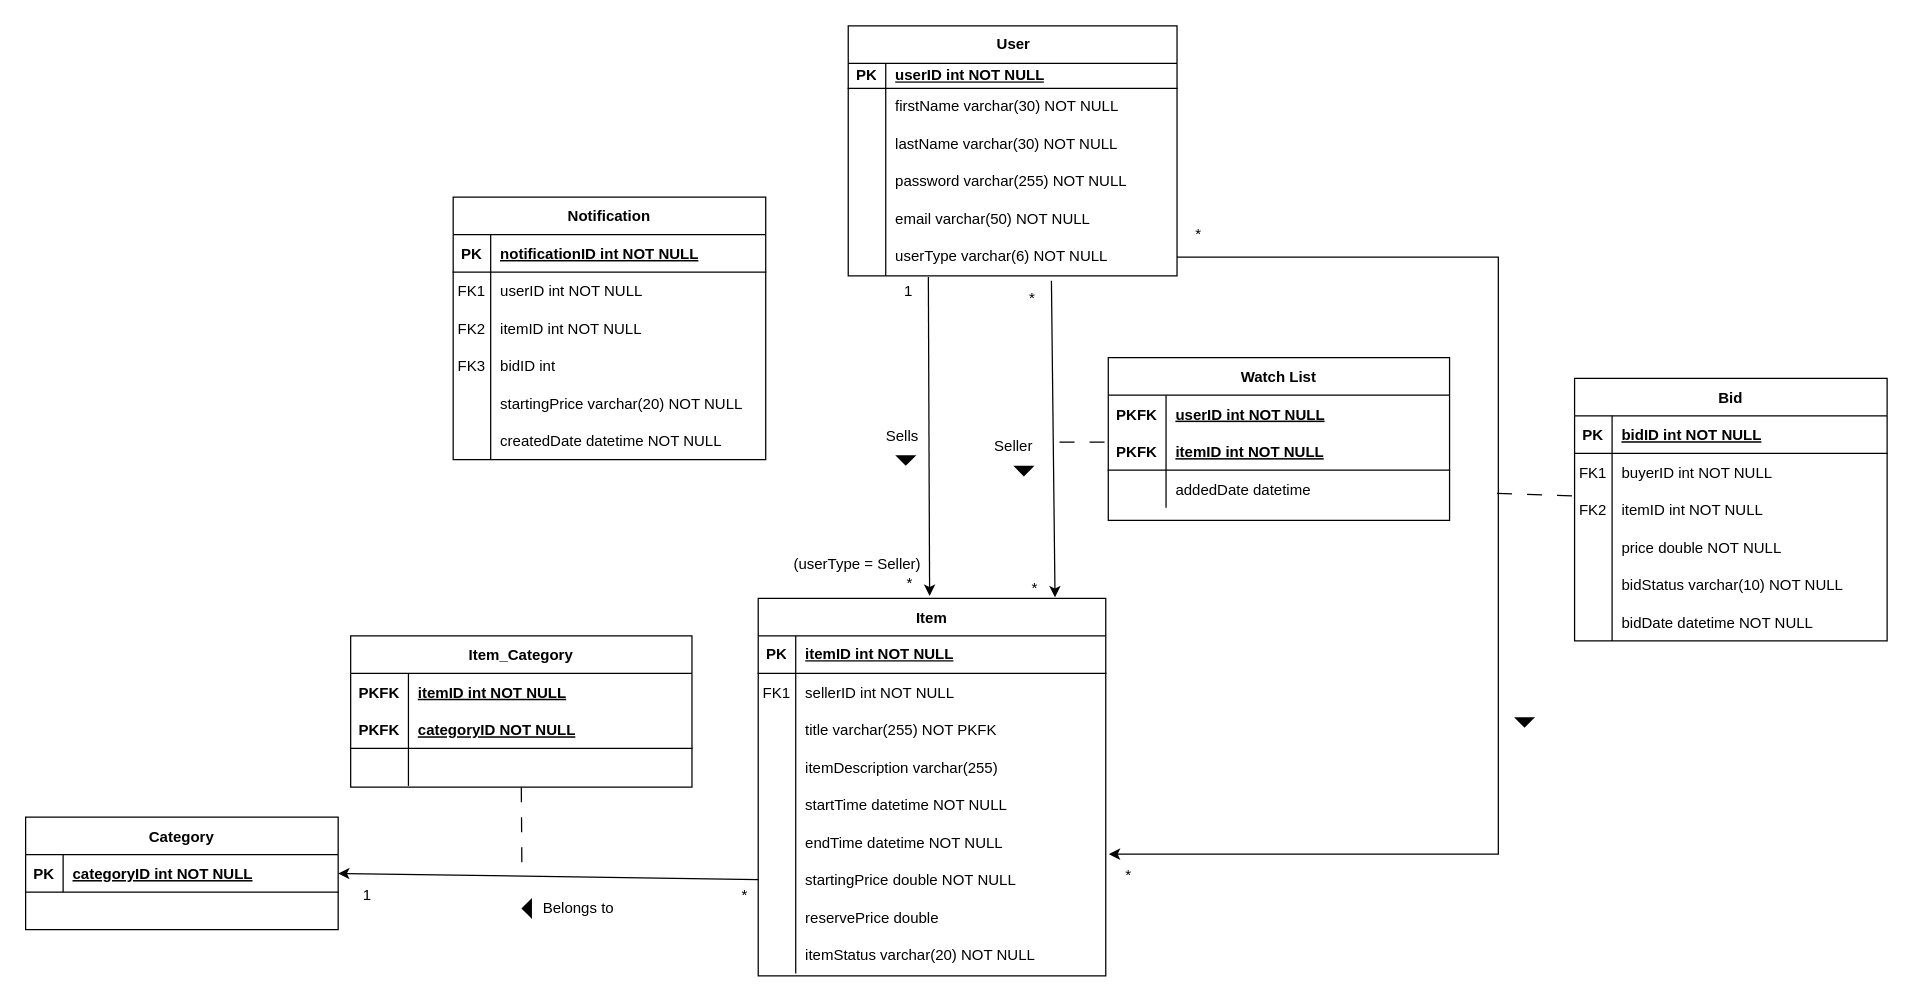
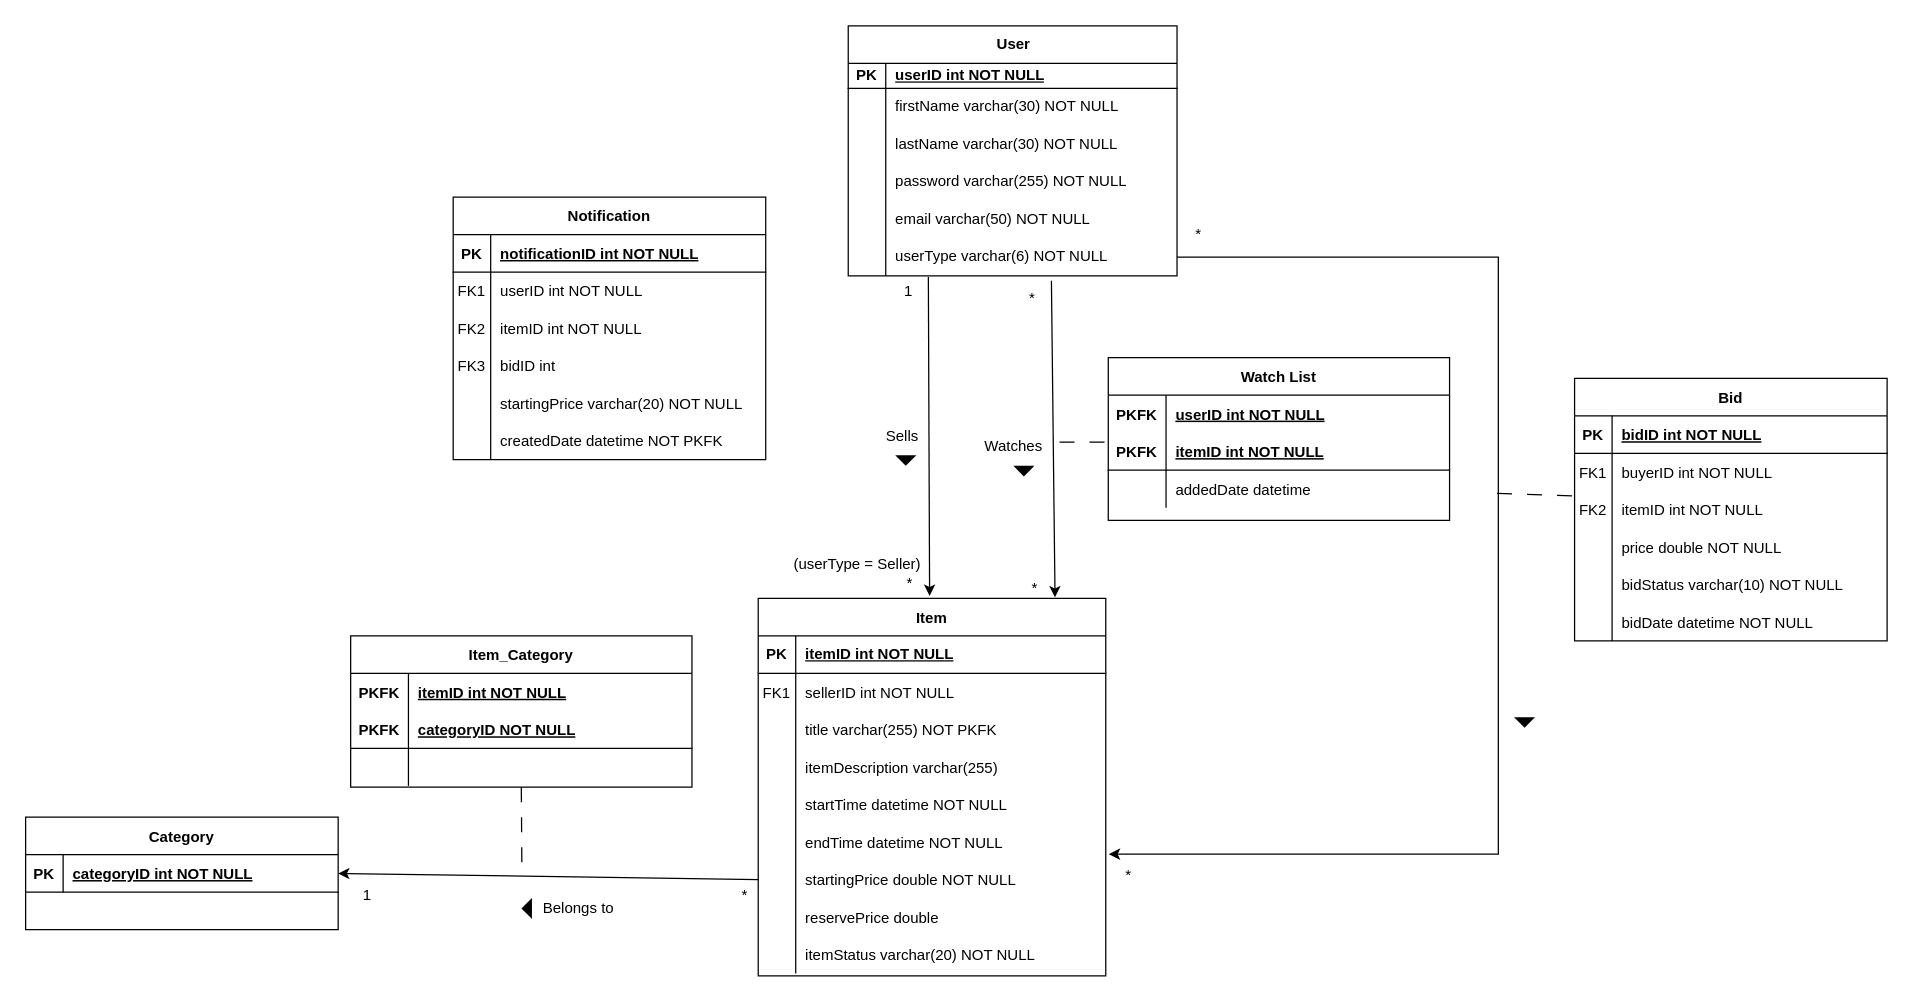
(616, 441) -> (616, 441)
(1014, 447) -> (1014, 447)
